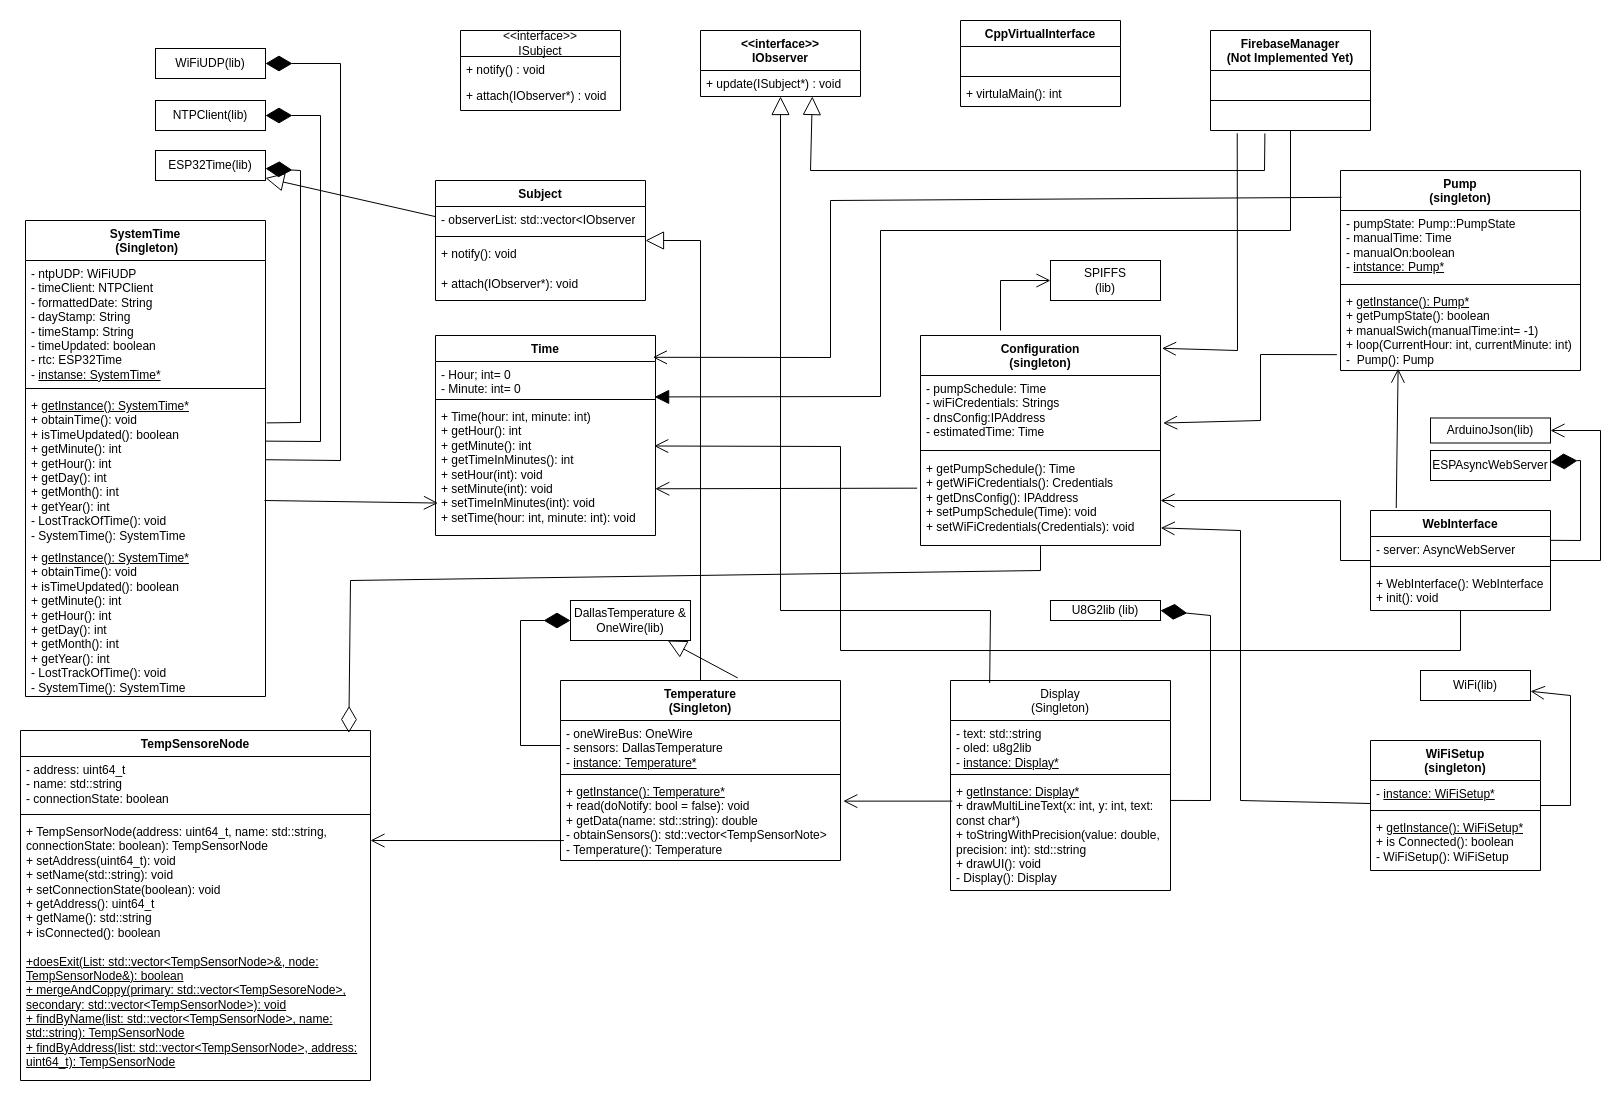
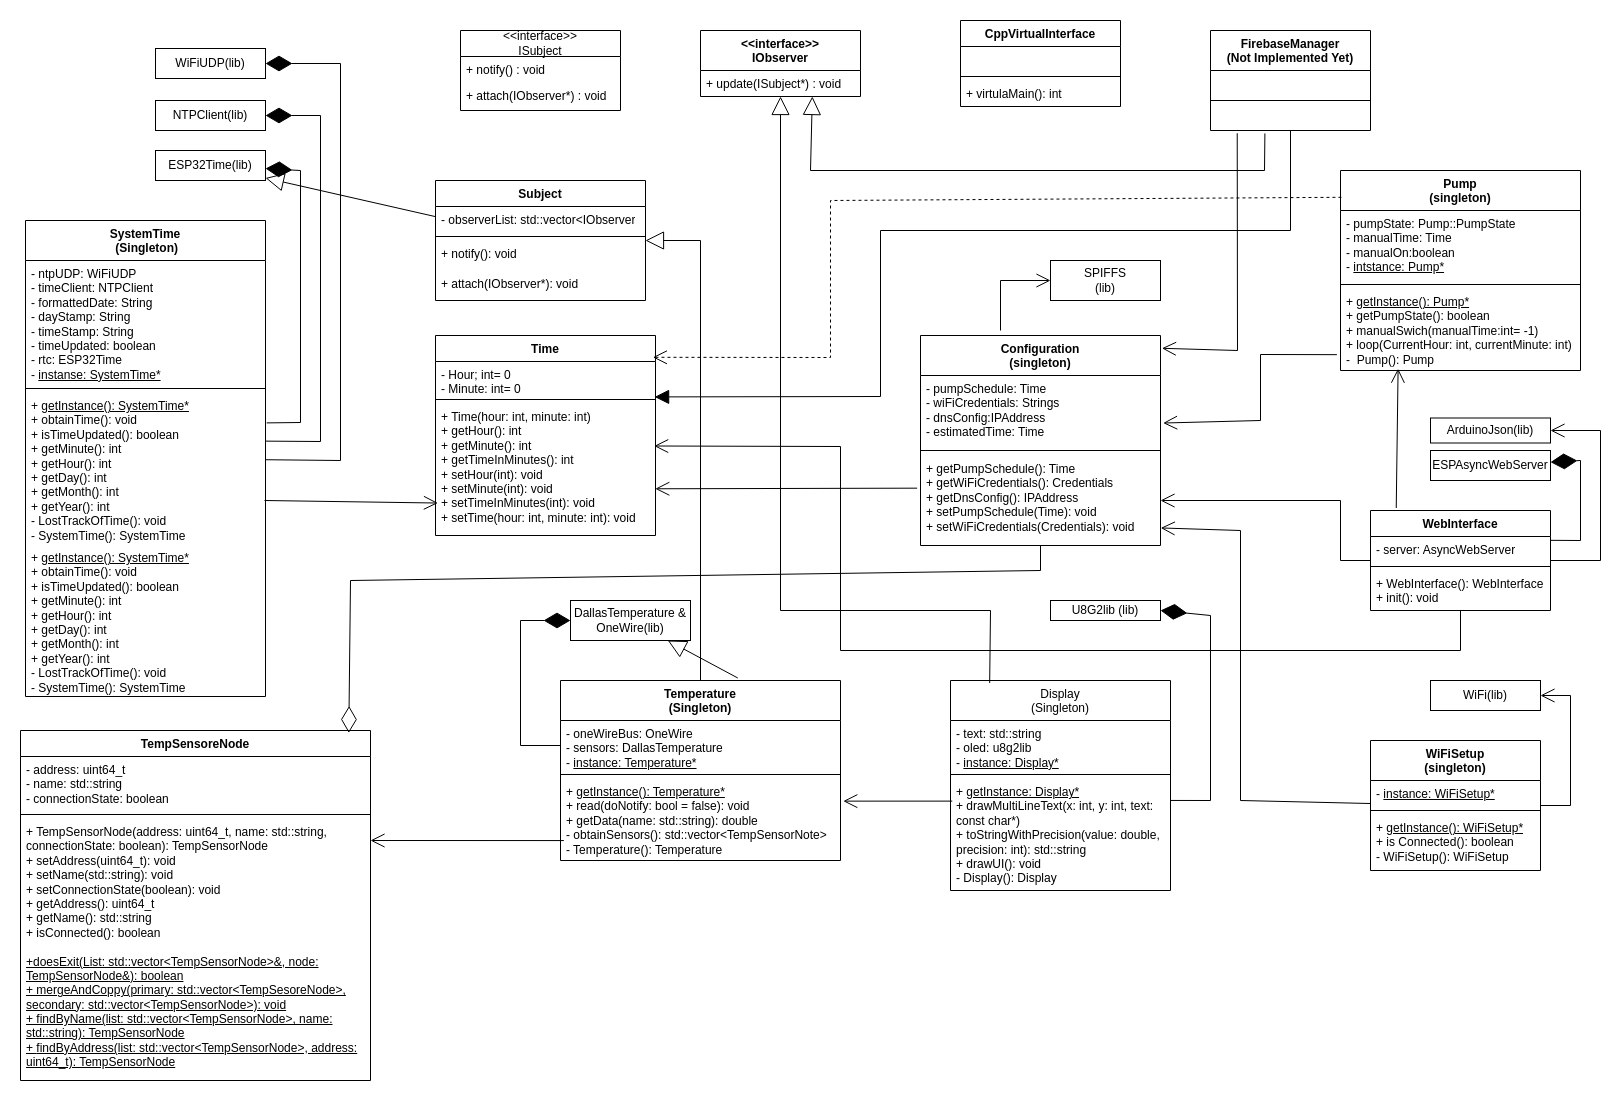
(920, 200) -> (920, 200)
(1476, 686) -> (1486, 696)
